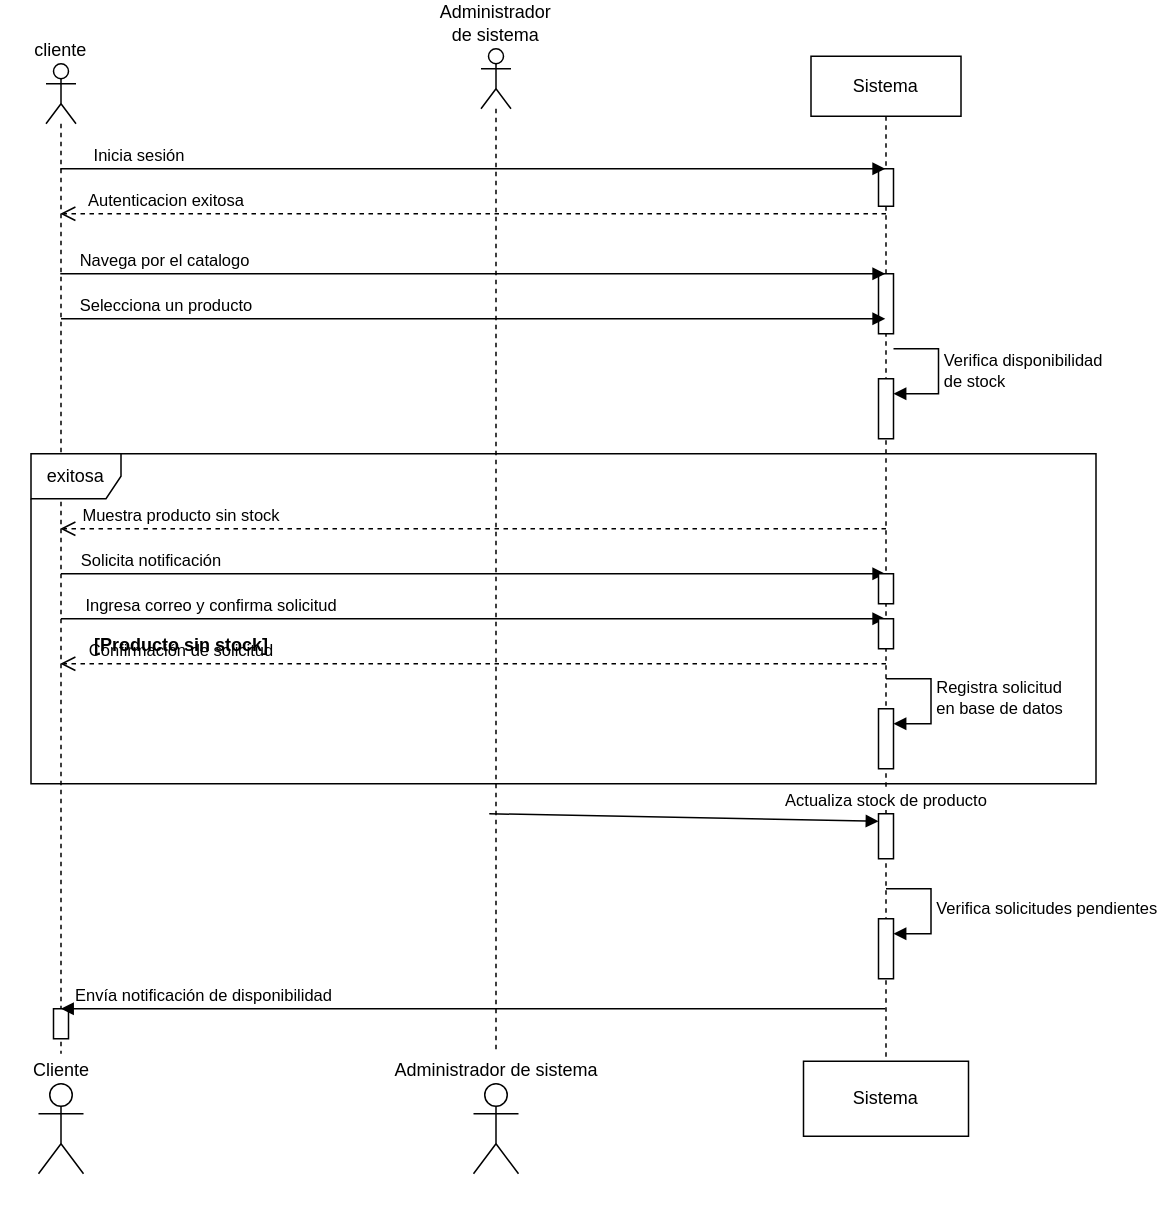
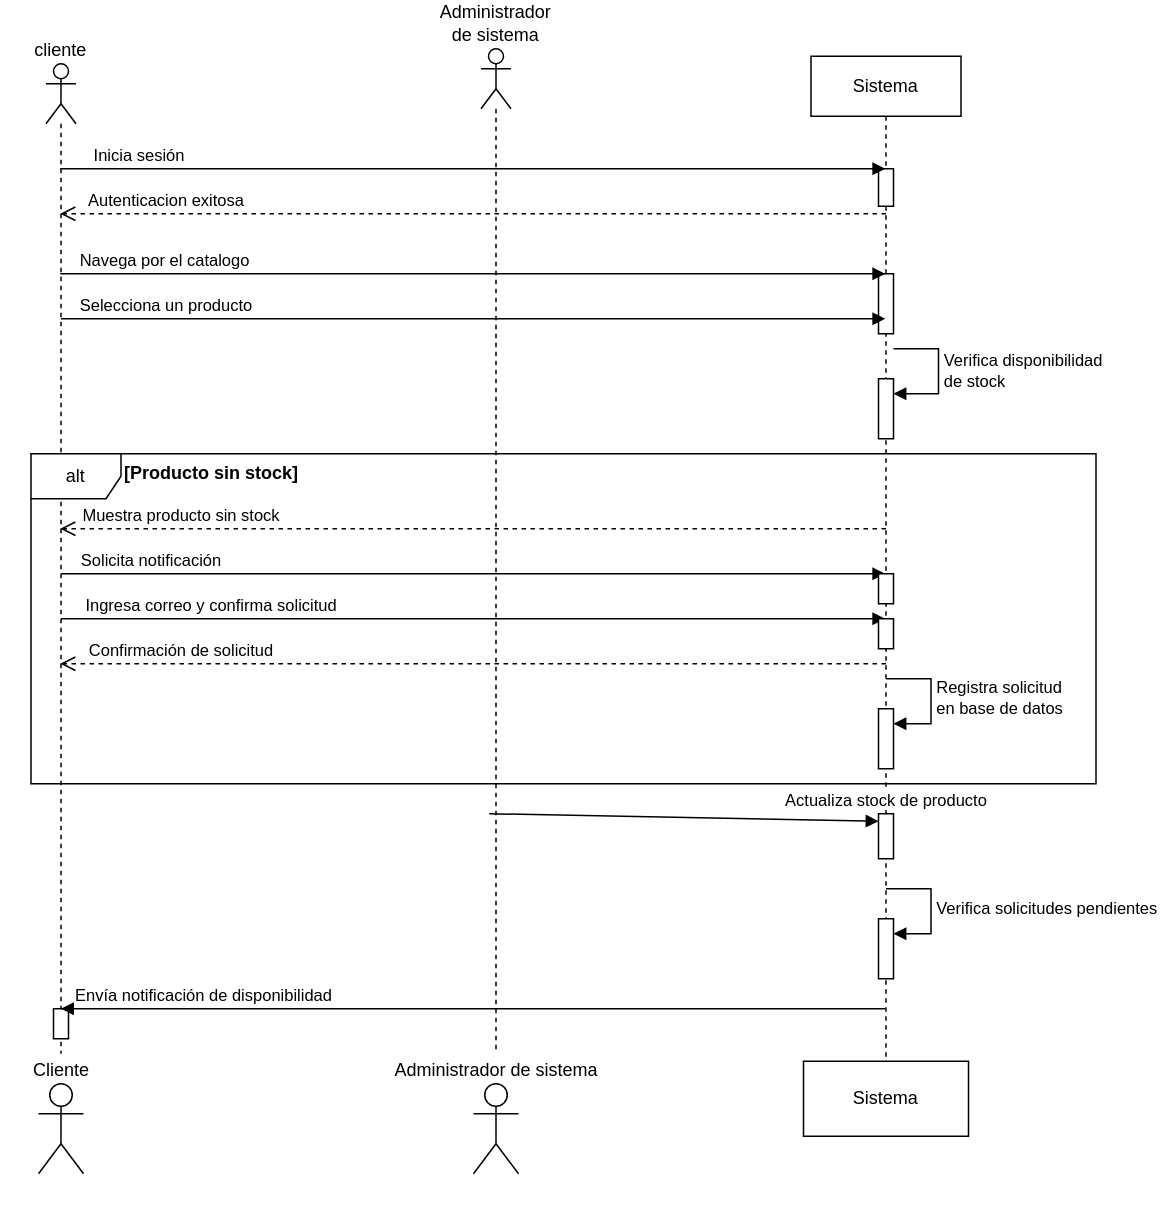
(76, 476) -> (76, 476)
(181, 646) -> (211, 473)
